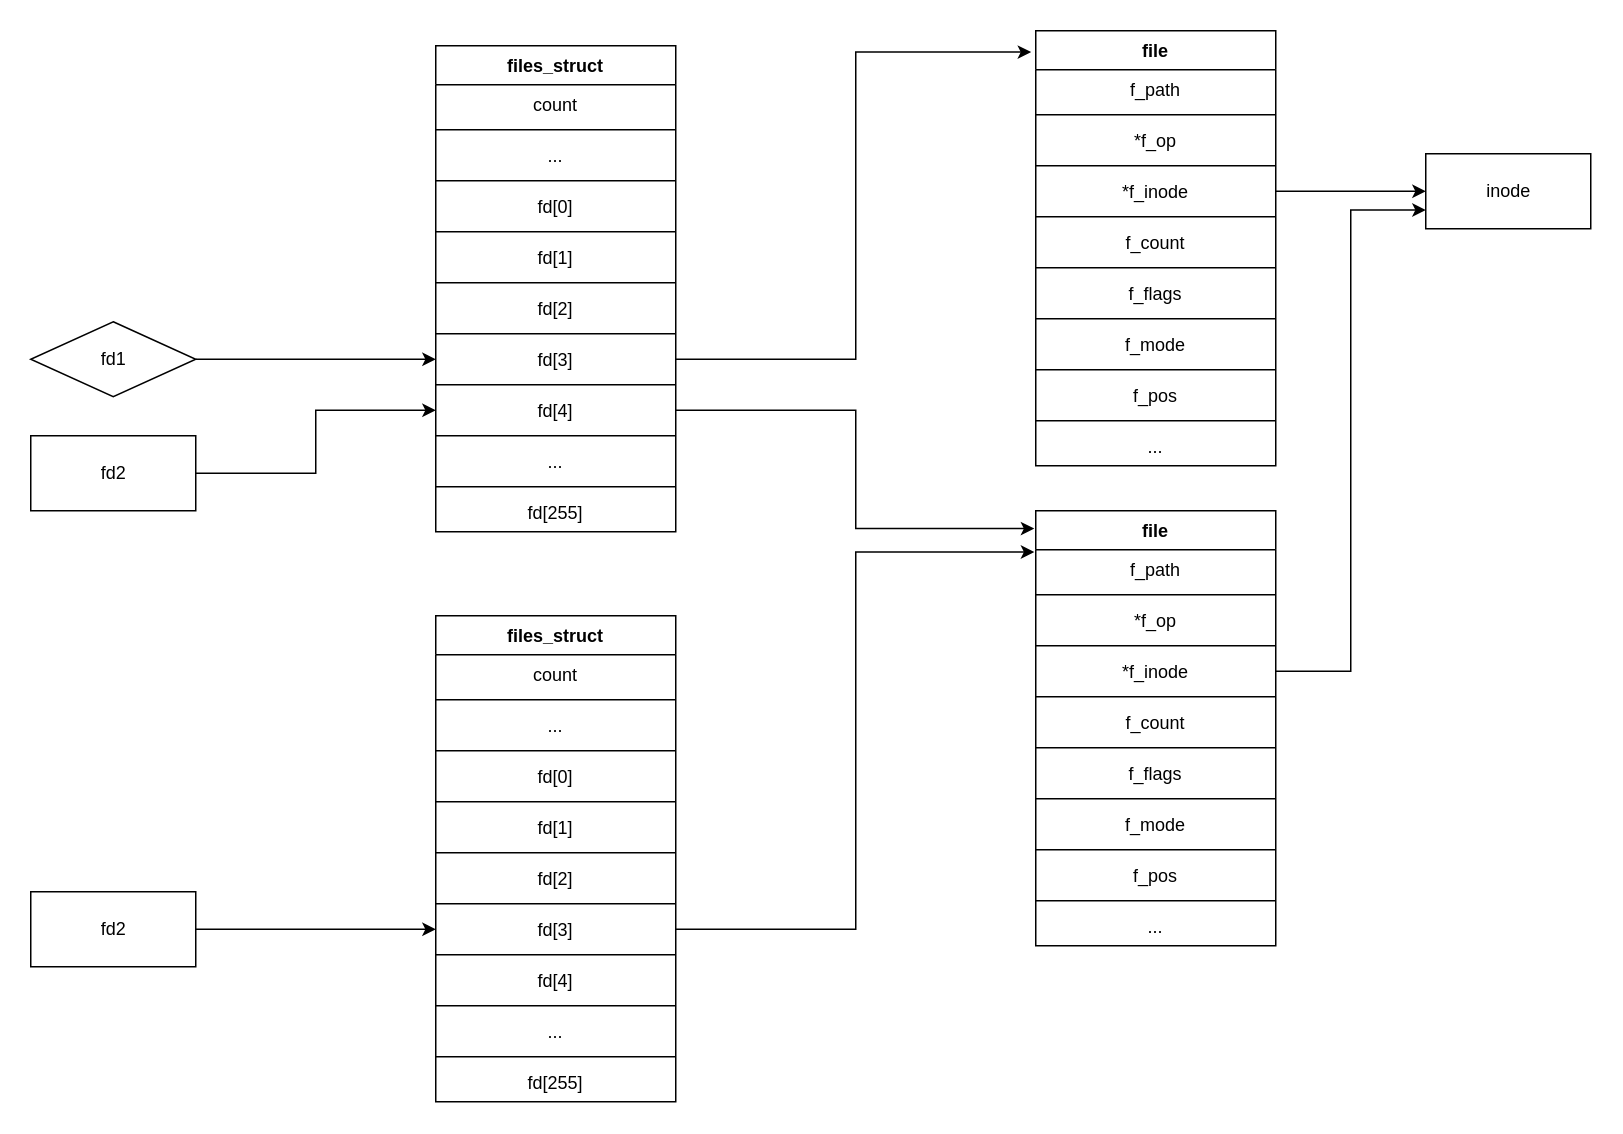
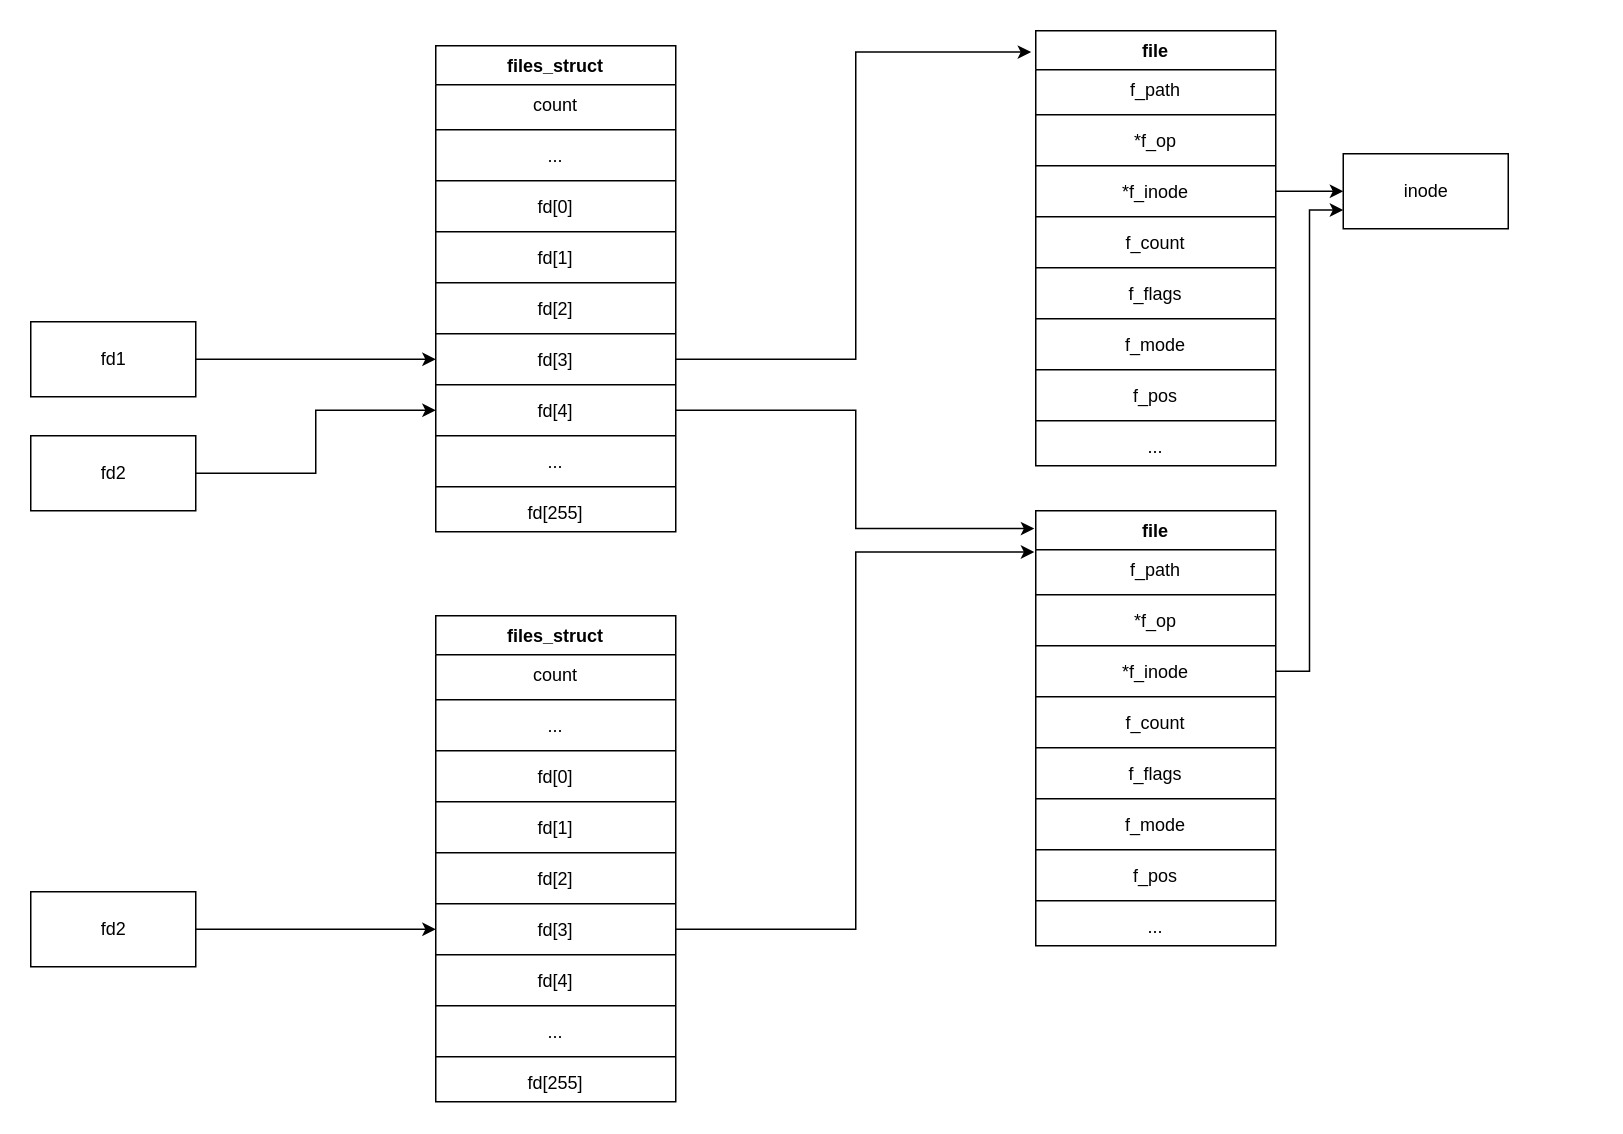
(1508, 191) -> (1426, 191)
(113, 359) -> (113, 359)
